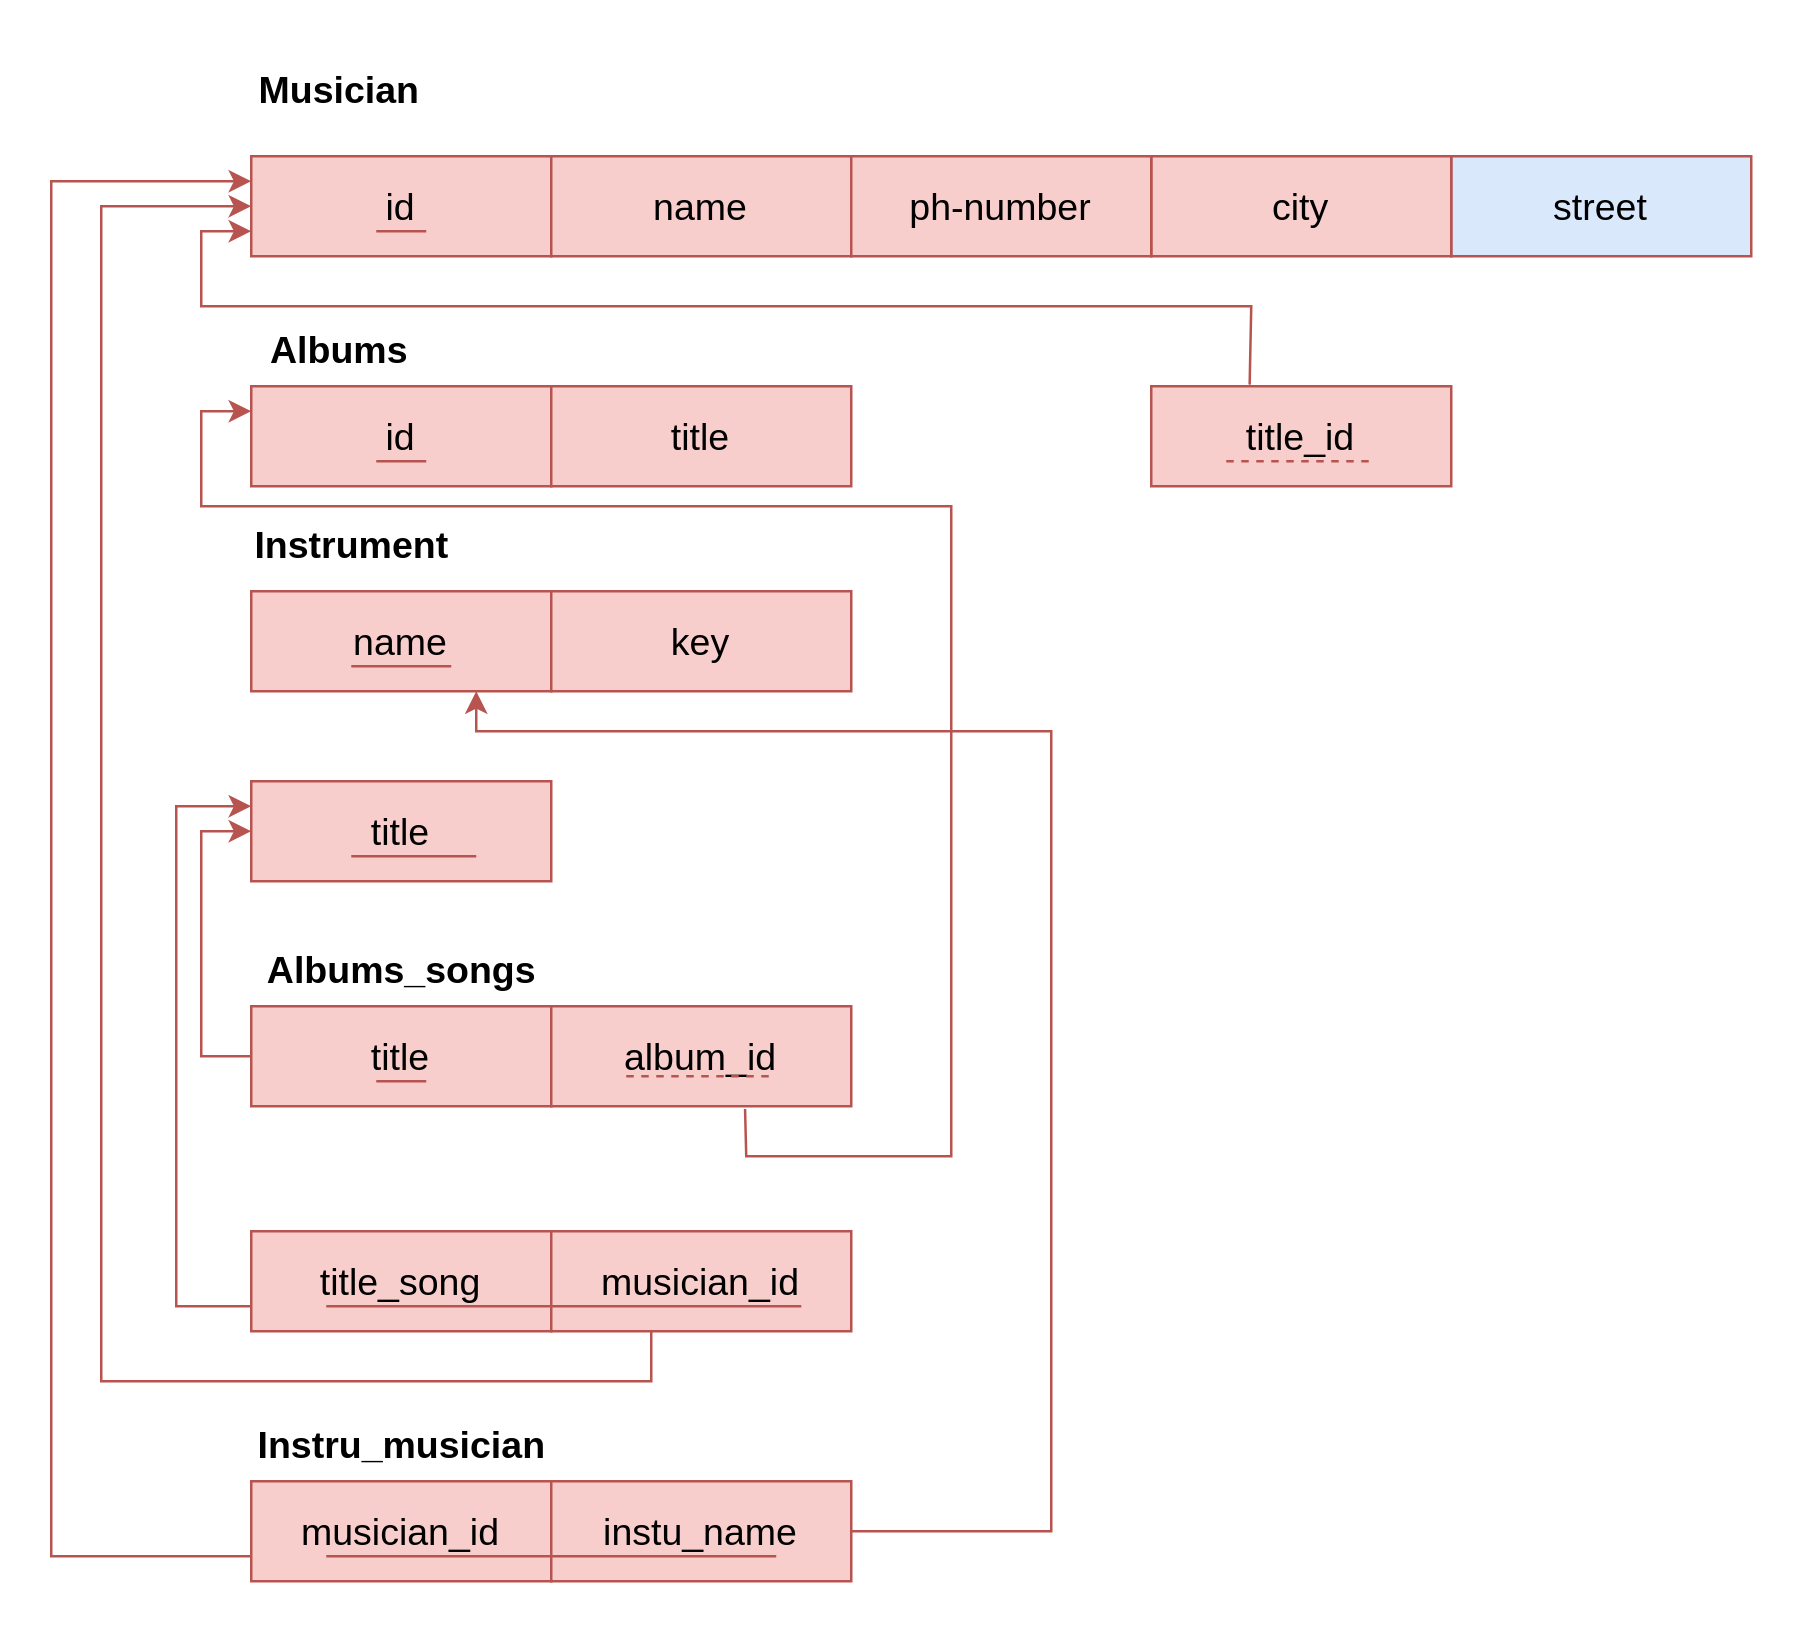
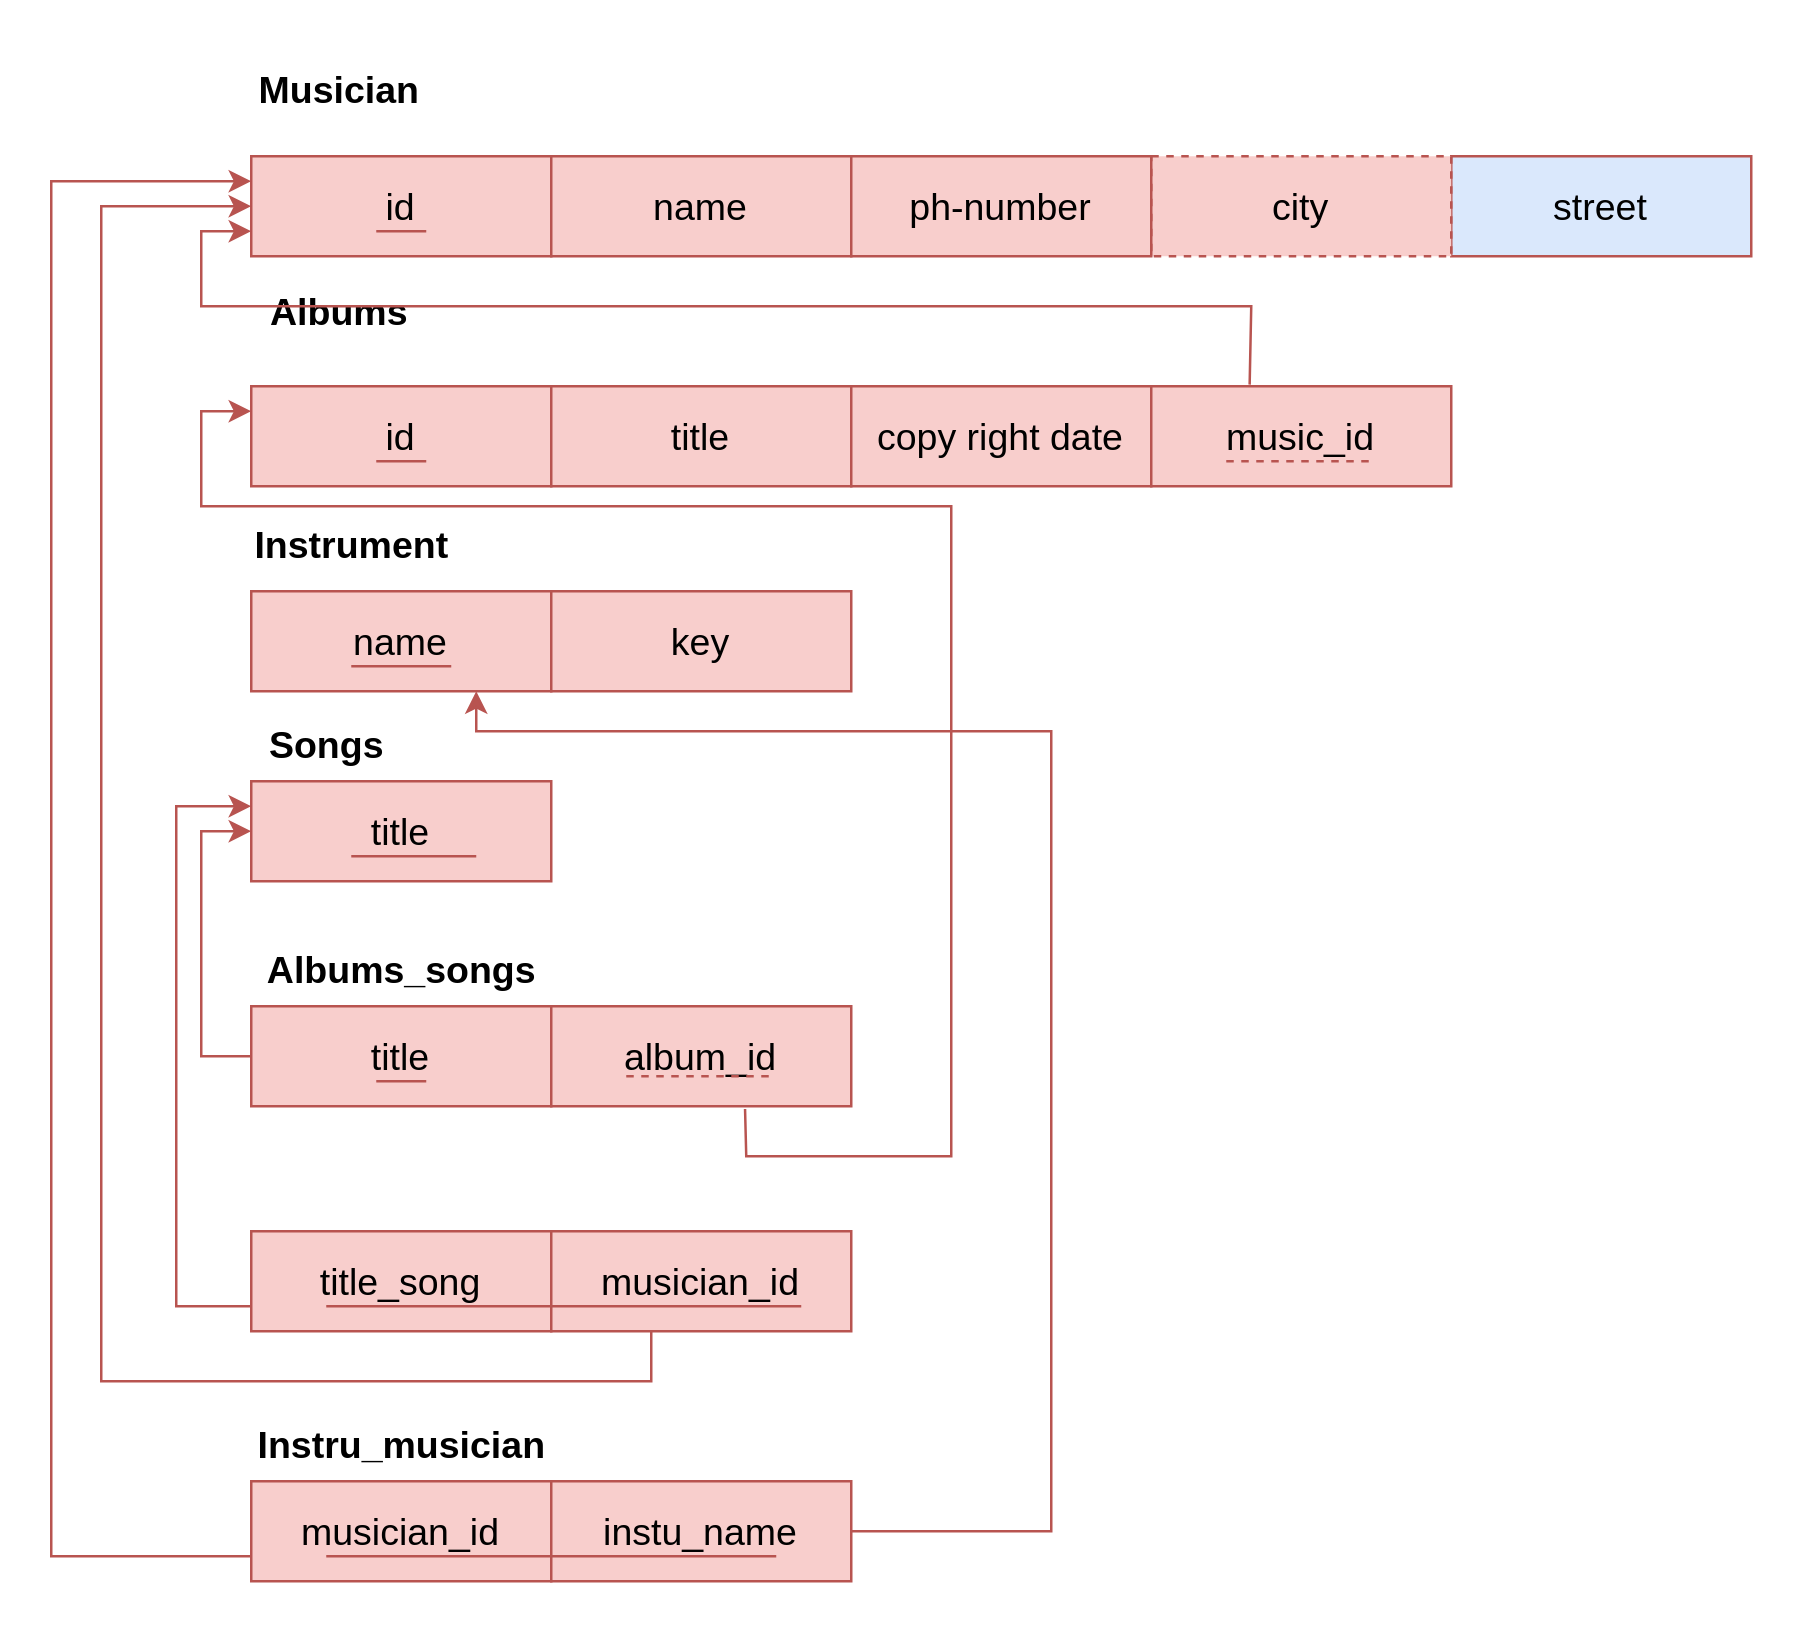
(1301, 206) -> (1301, 206)
(339, 349) -> (339, 311)
none -> (1001, 436)
(1301, 436) -> (1301, 436)
none -> (326, 744)
